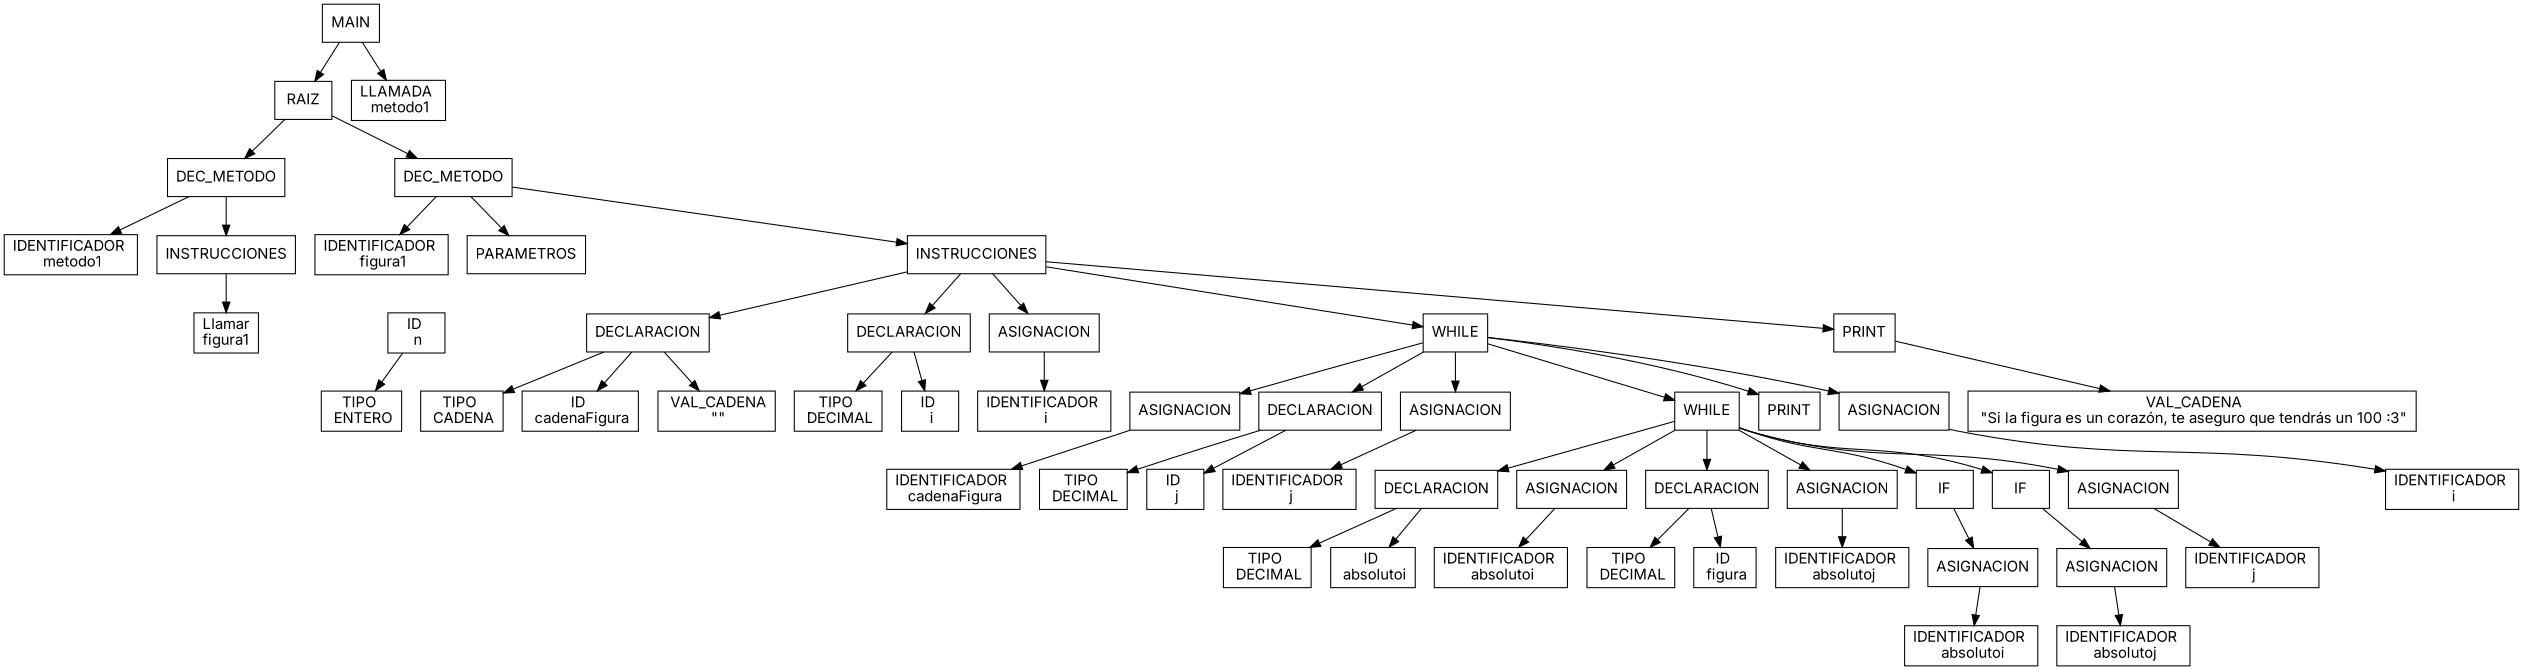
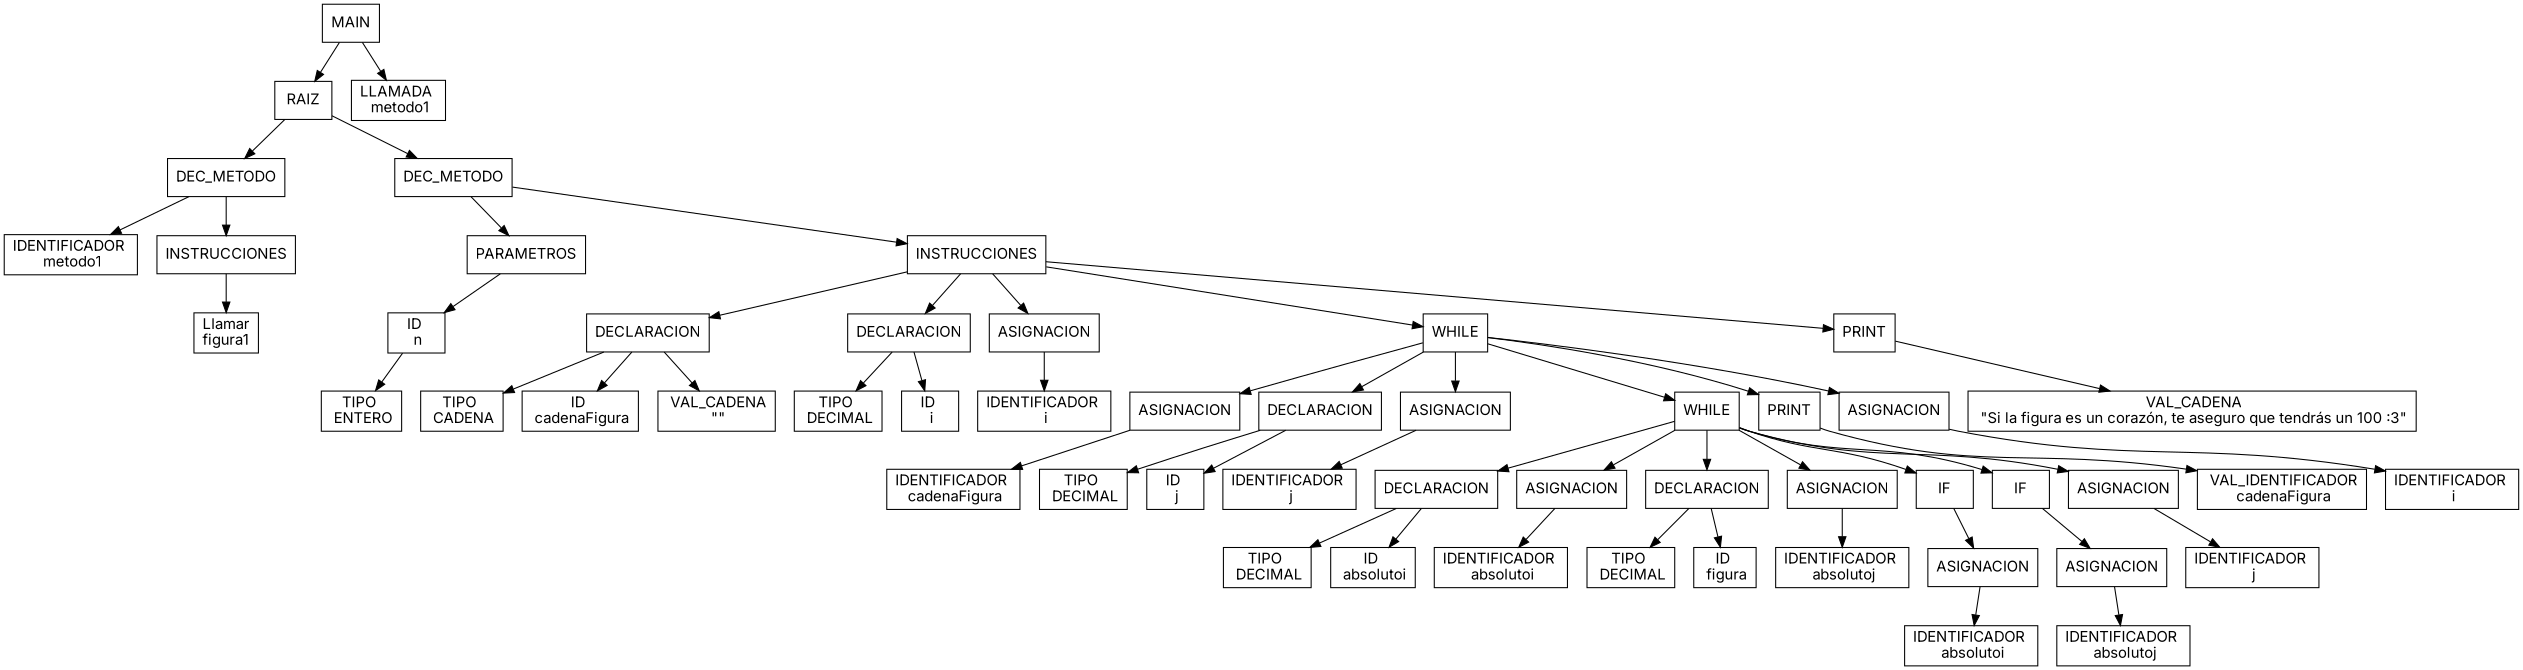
(382, 255) -> none
none -> (477, 290)
none -> (2282, 489)
